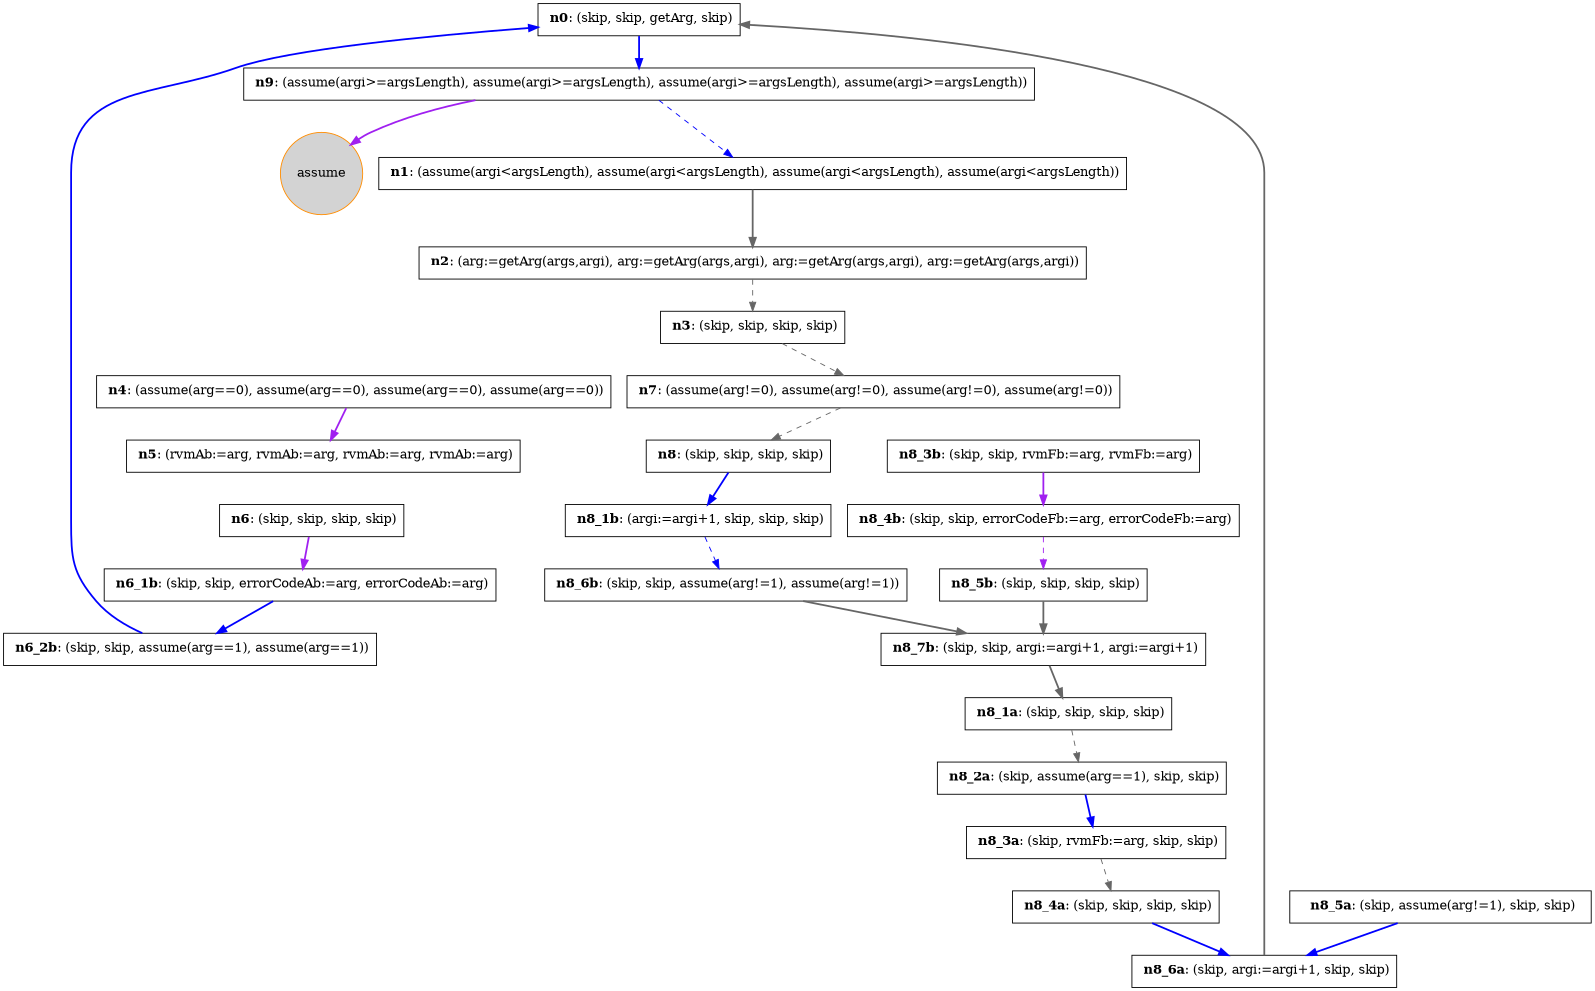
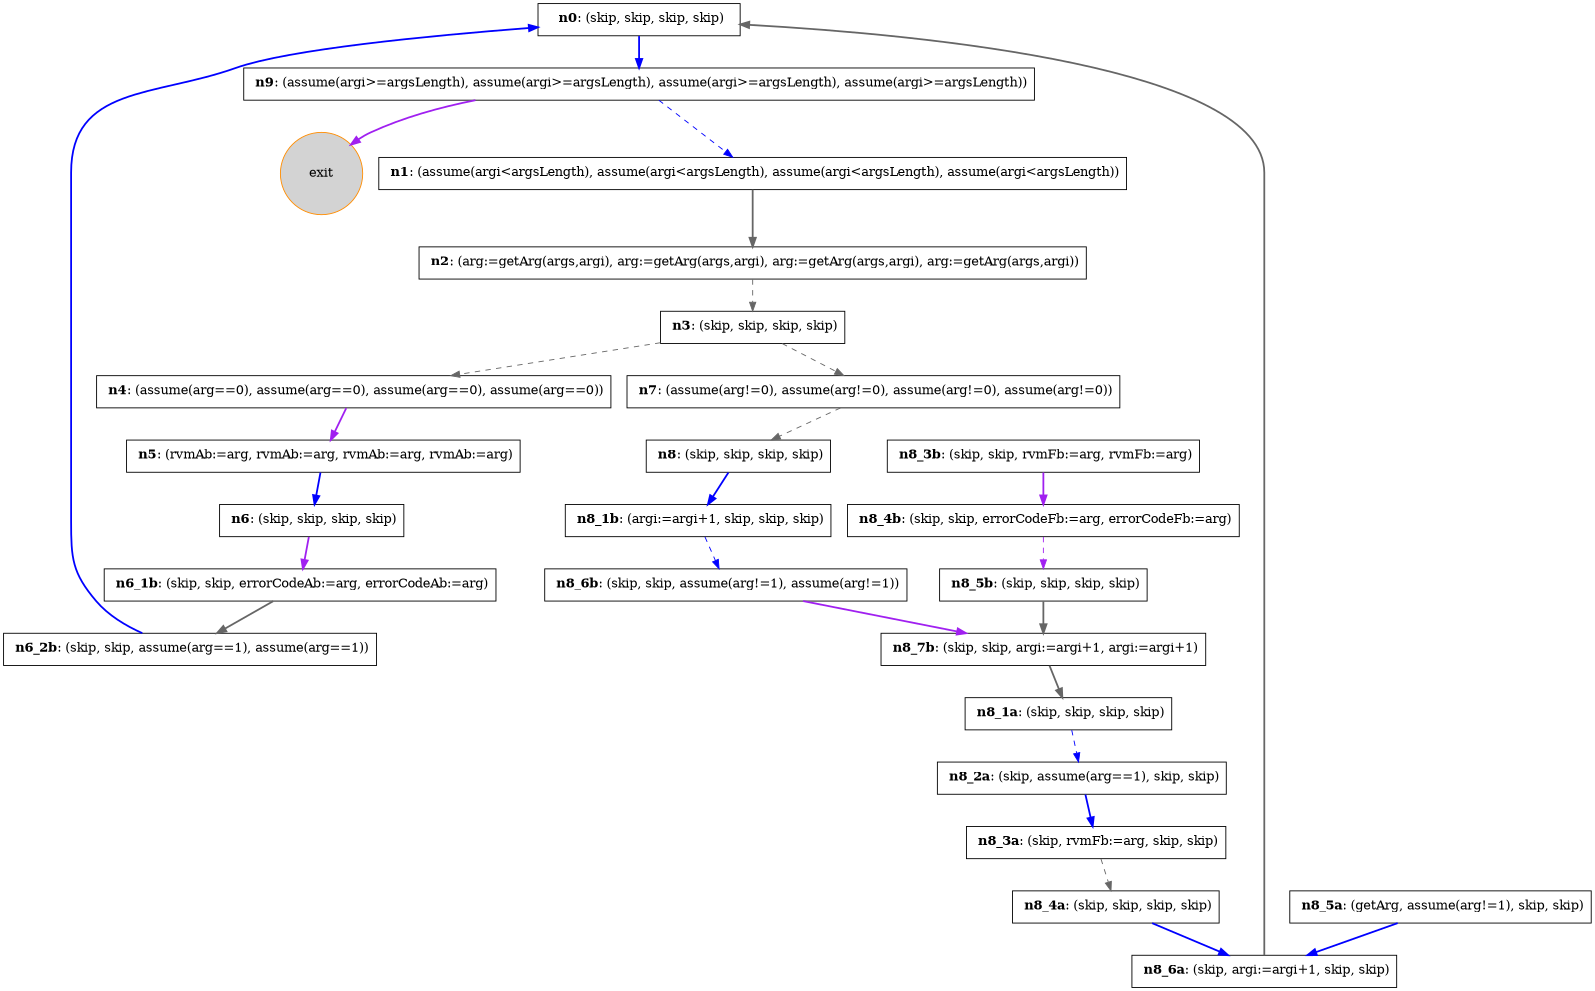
(651, 18) -> (651, 18)
(322, 174) -> (322, 174)
none -> (560, 358)
none -> (318, 484)
(249, 615) -> (249, 615)
(880, 616) -> (880, 616)
(1074, 742) -> (1074, 742)
(1463, 906) -> (1463, 906)
